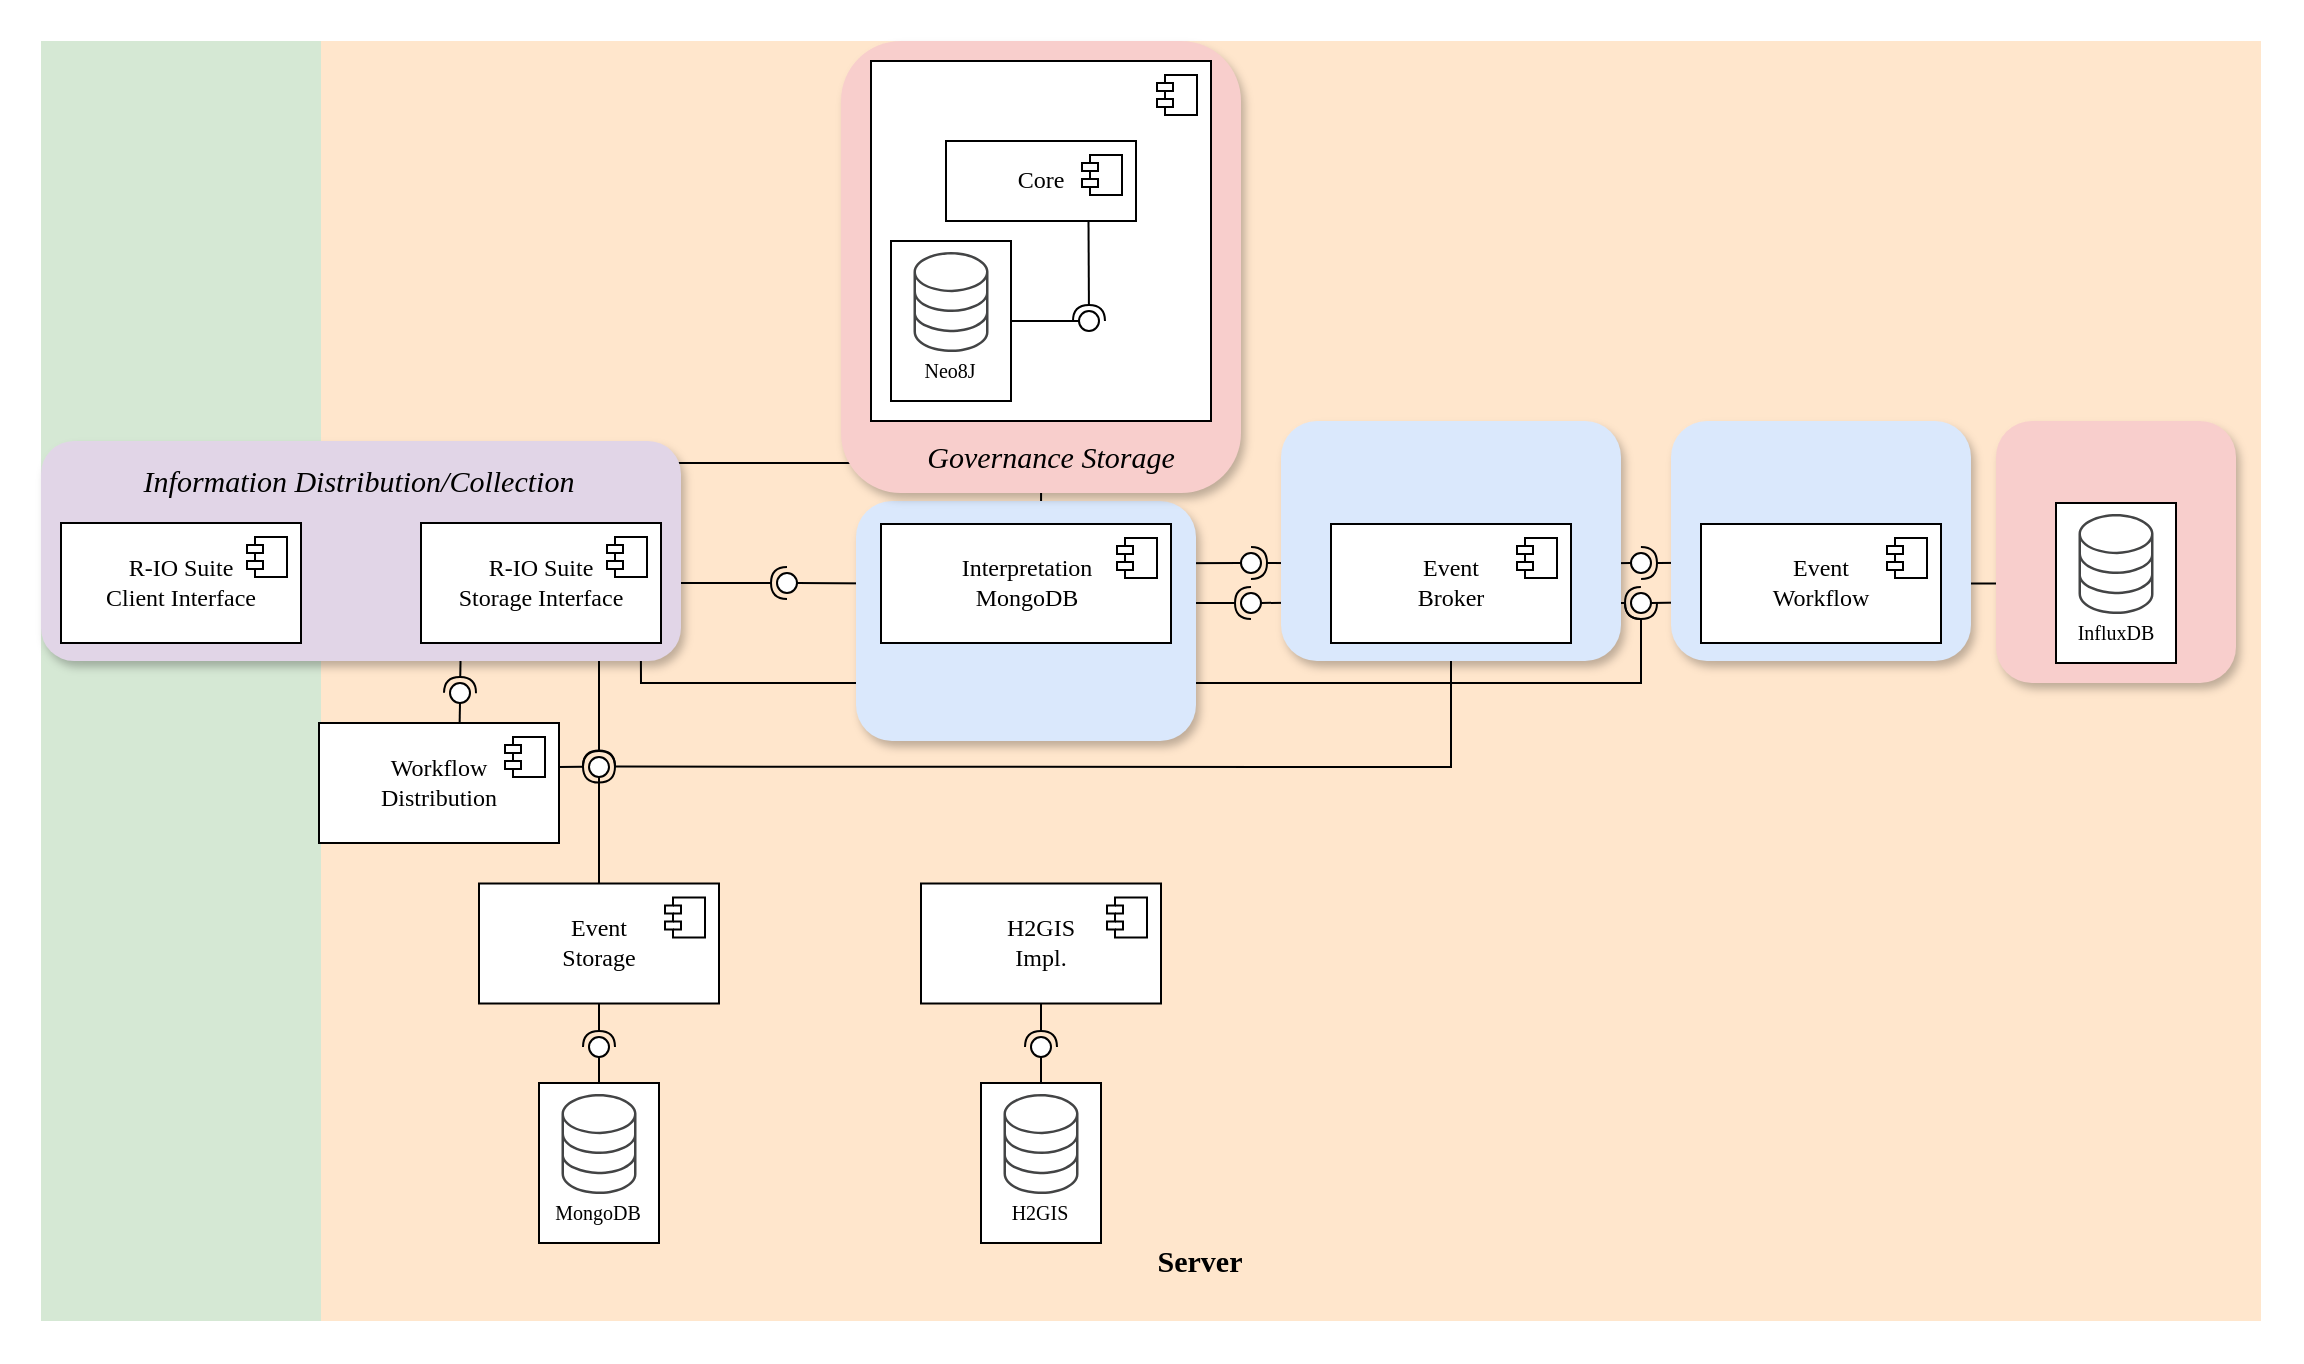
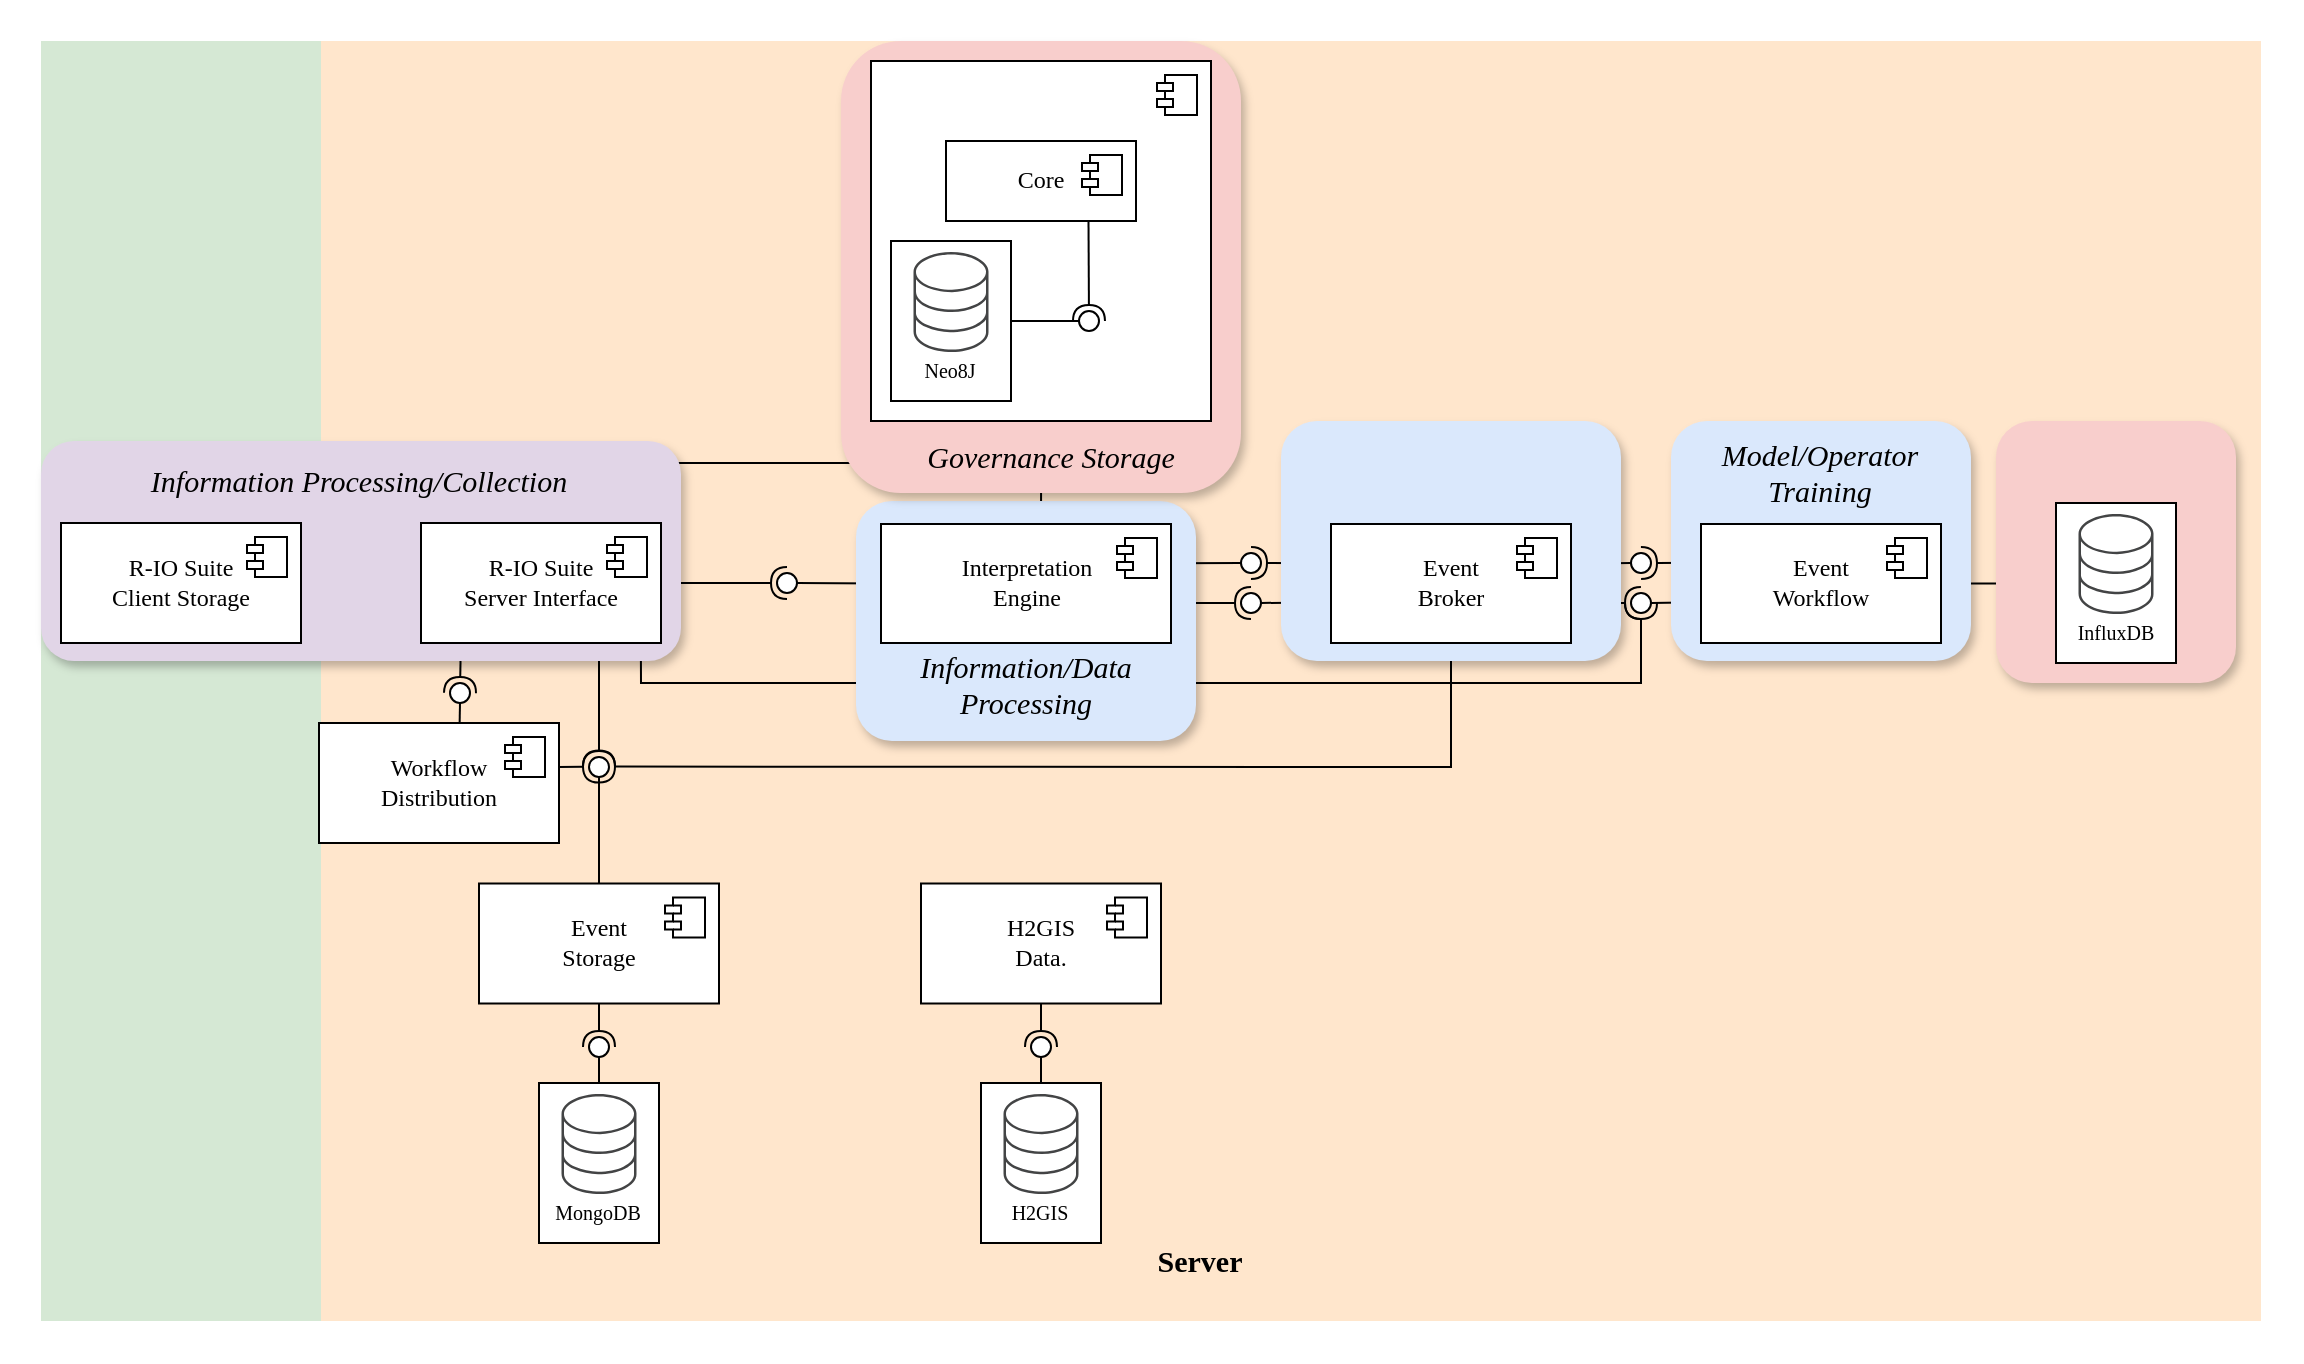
none -> (1821, 473)
(360, 481) -> (360, 481)
(182, 583) -> (182, 583)
(542, 583) -> (542, 583)
(1028, 583) -> (1028, 583)
none -> (1027, 684)
(1042, 943) -> (1042, 943)
